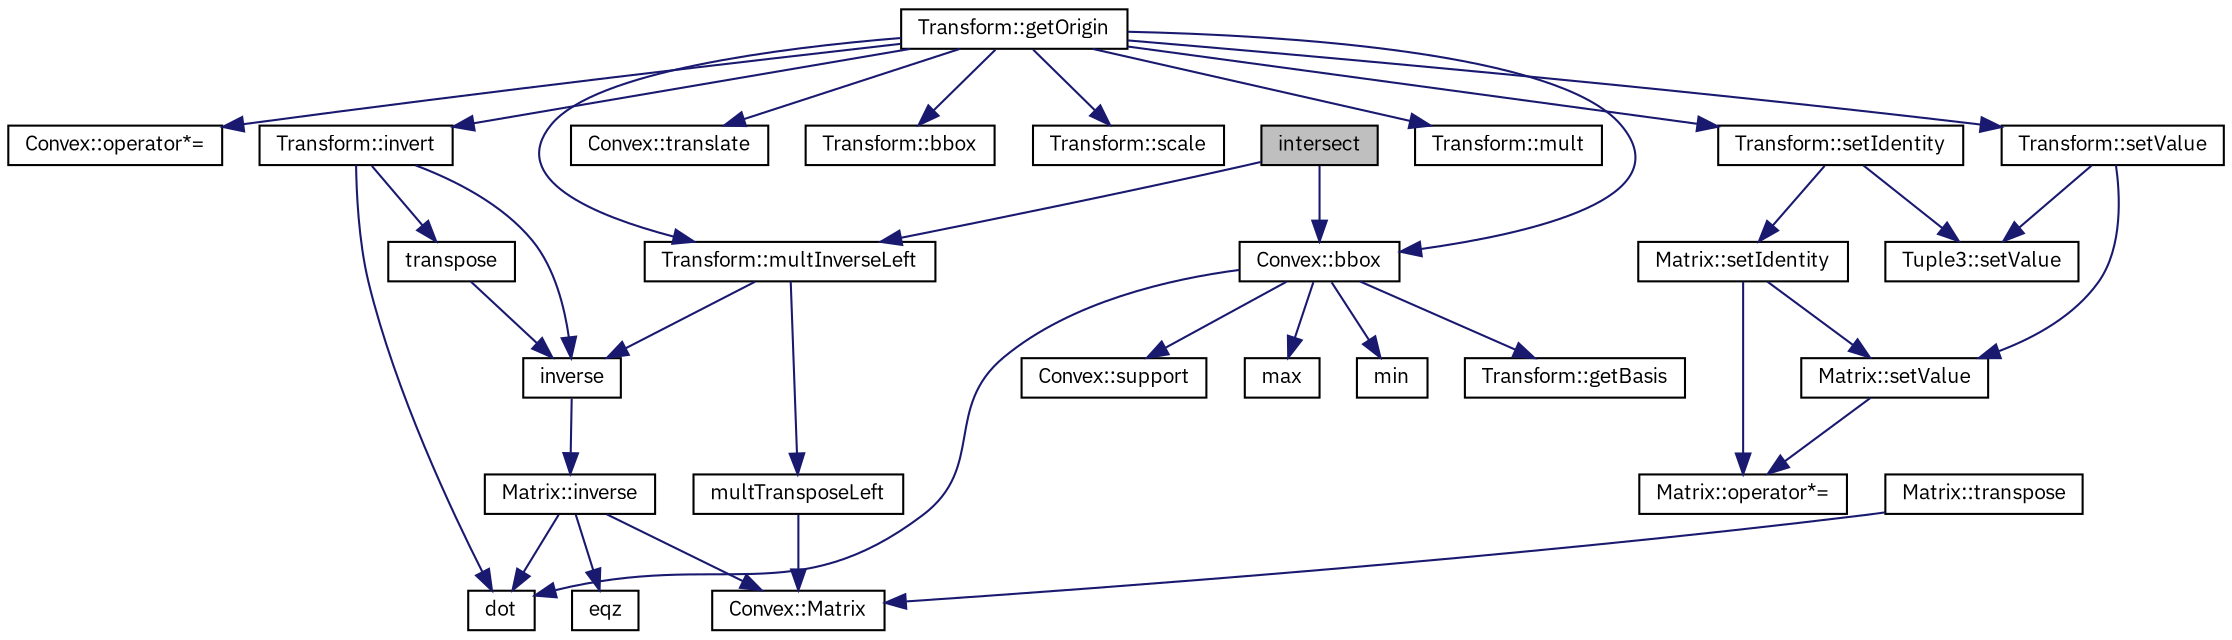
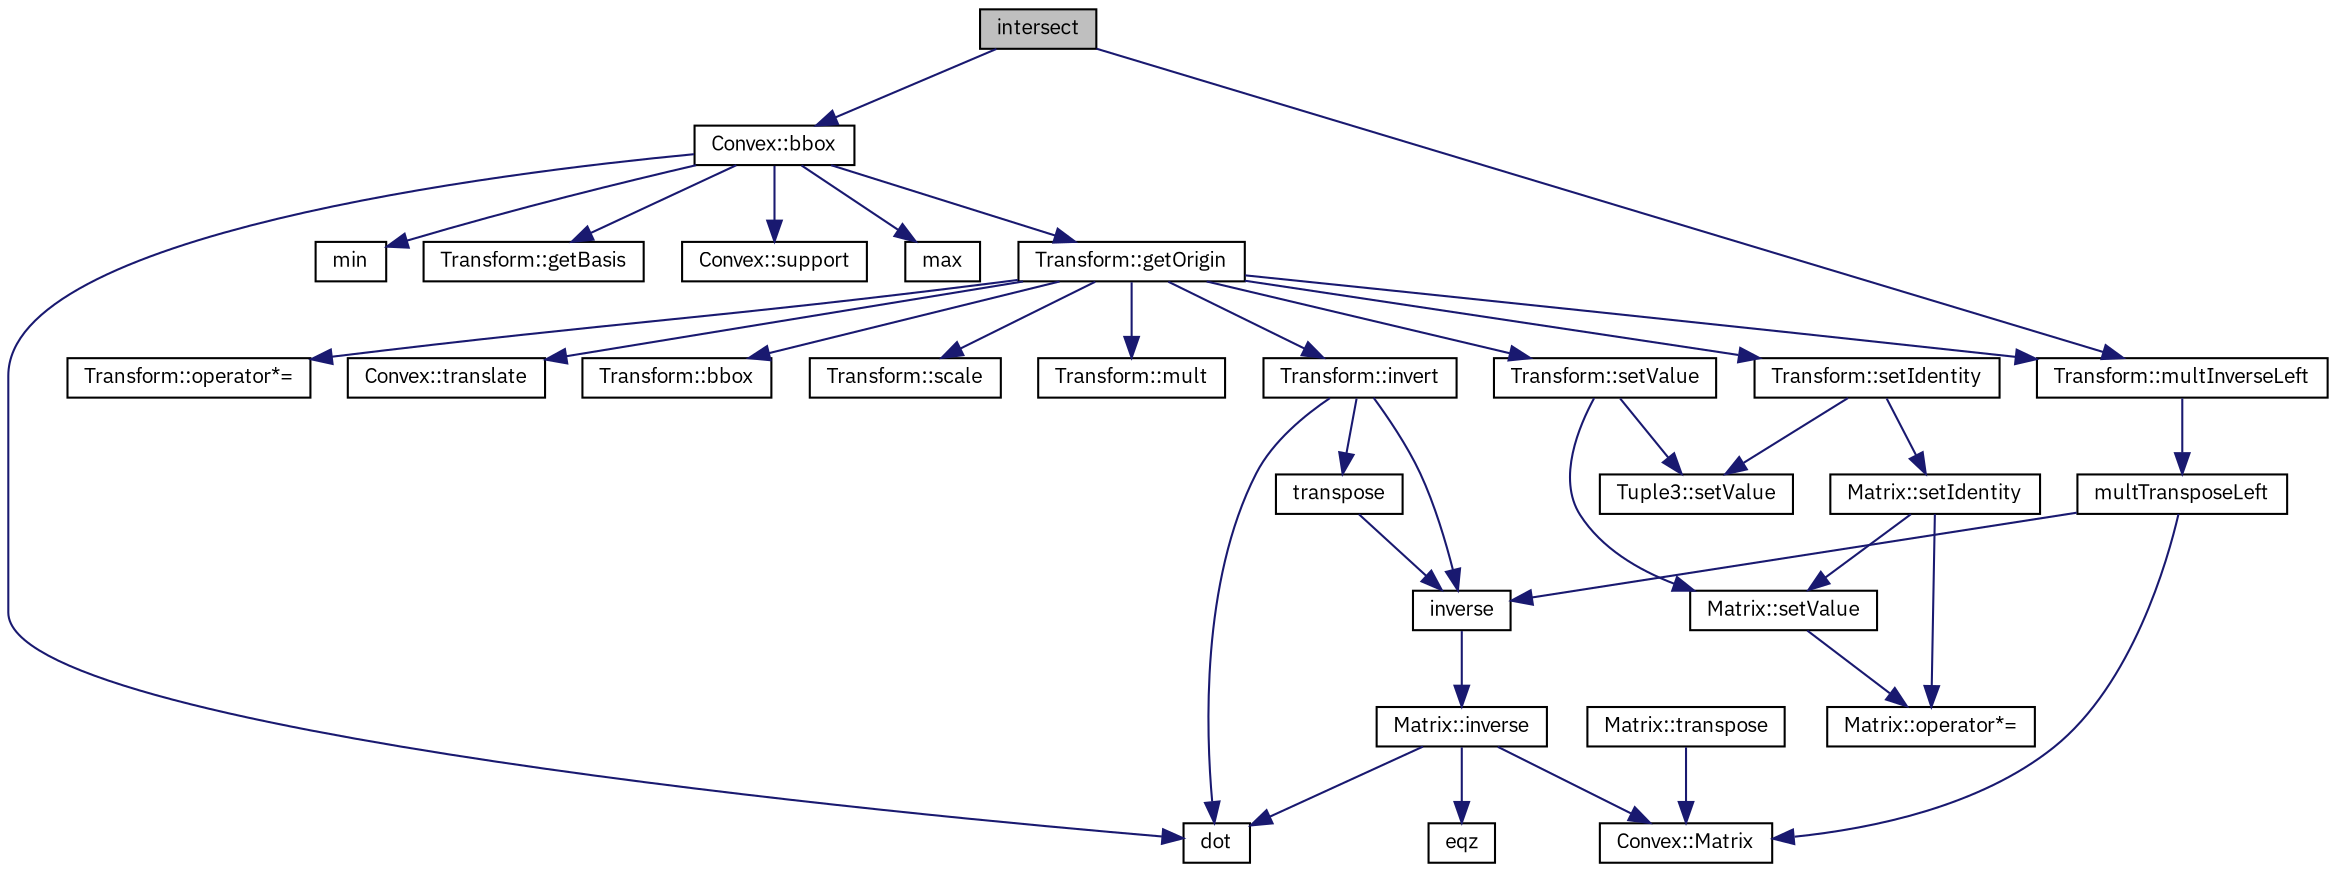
(1575, 95) -> (943, 200)
(115, 145) -> (189, 378)
(690, 315) -> (1804, 555)
